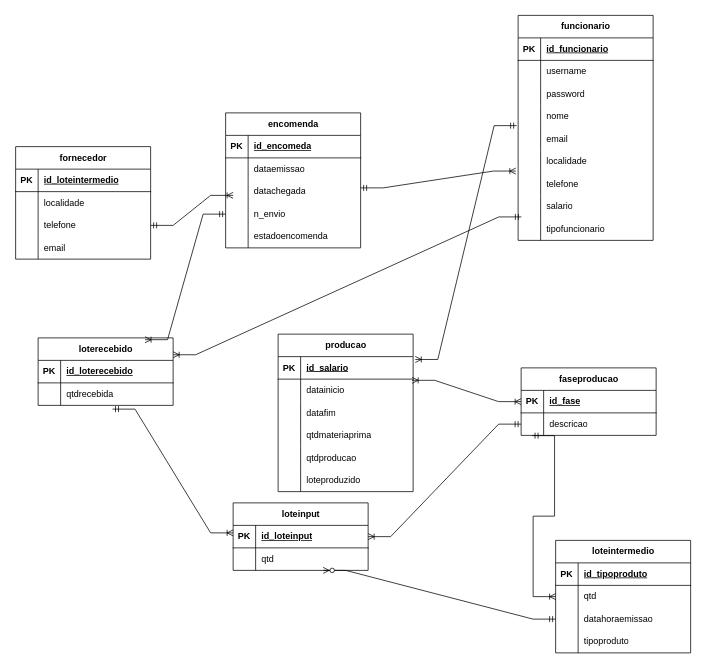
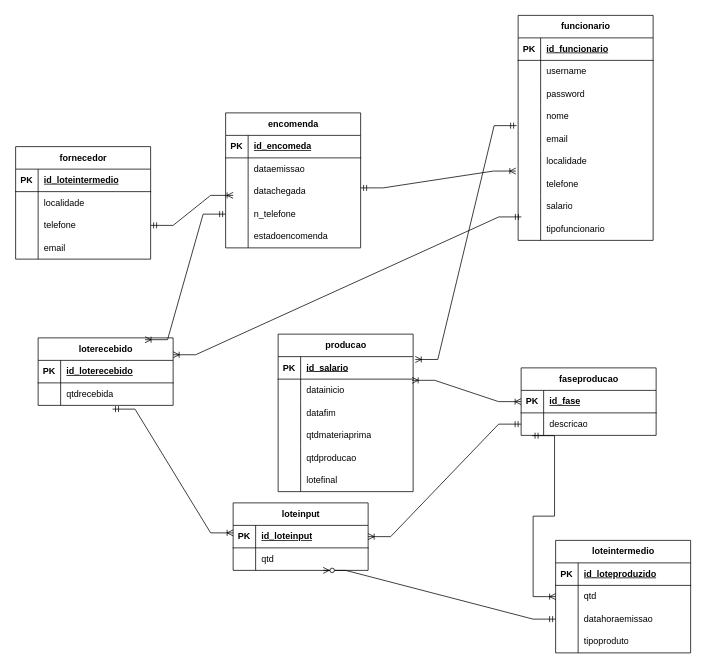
(270, 214) -> (278, 214)
(337, 480) -> (326, 480)
(617, 574) -> (621, 574)
